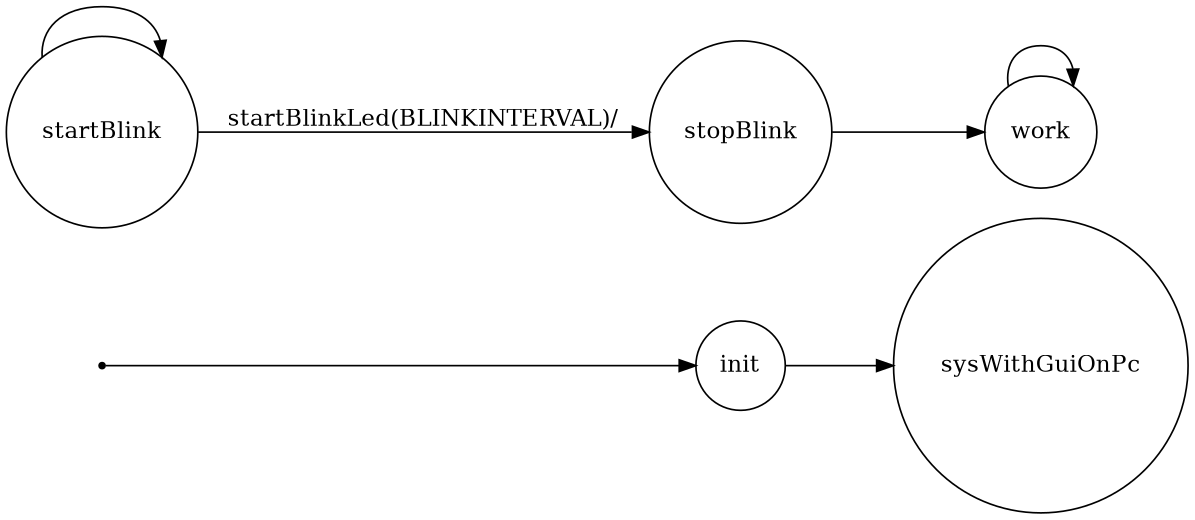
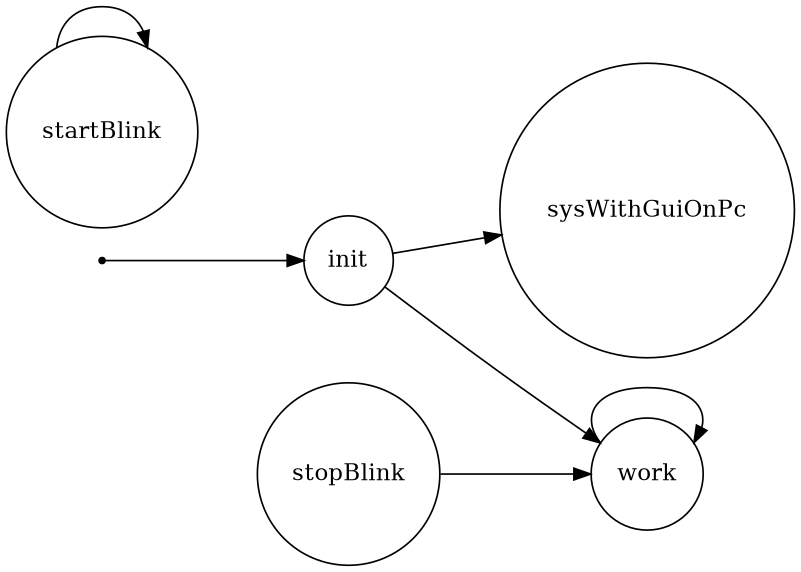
(415, 132) -> none
none -> (485, 361)
